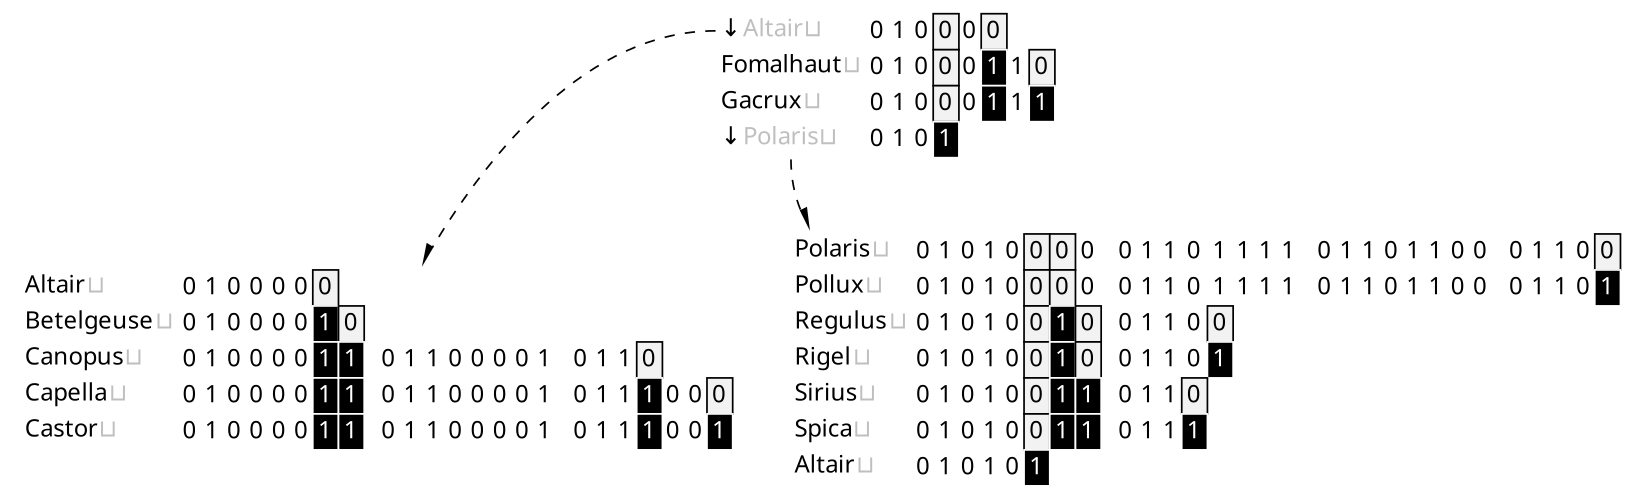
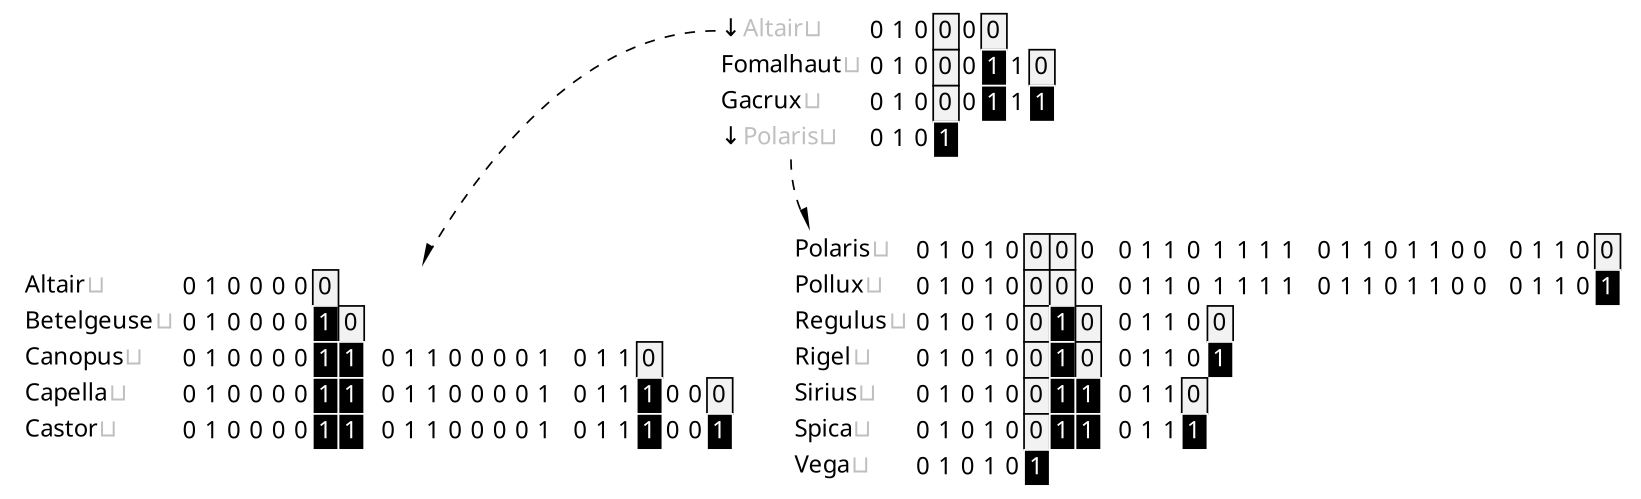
(825, 465) -> (823, 465)
